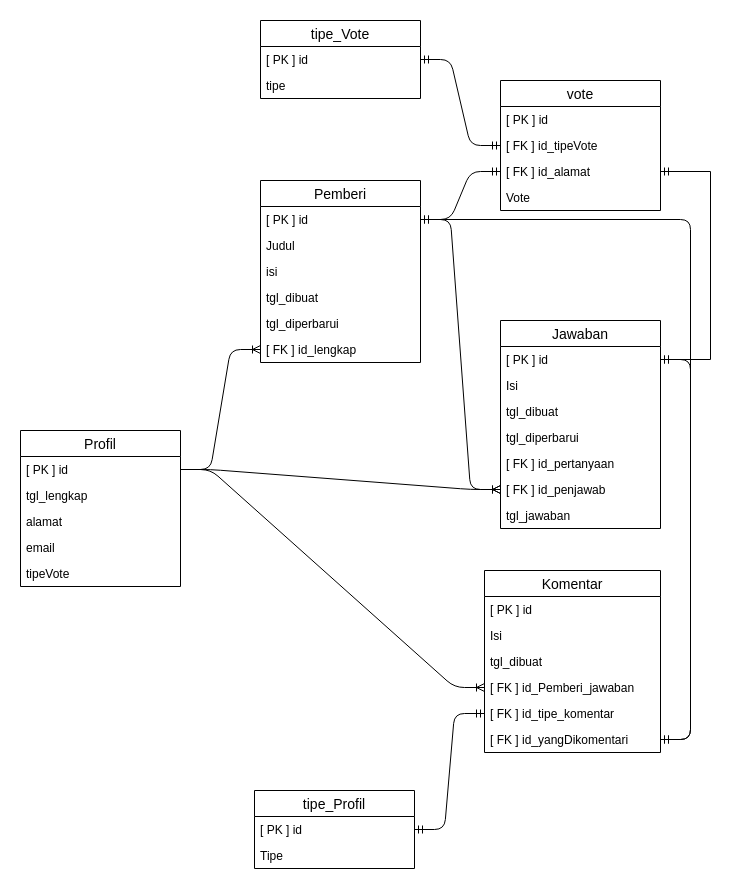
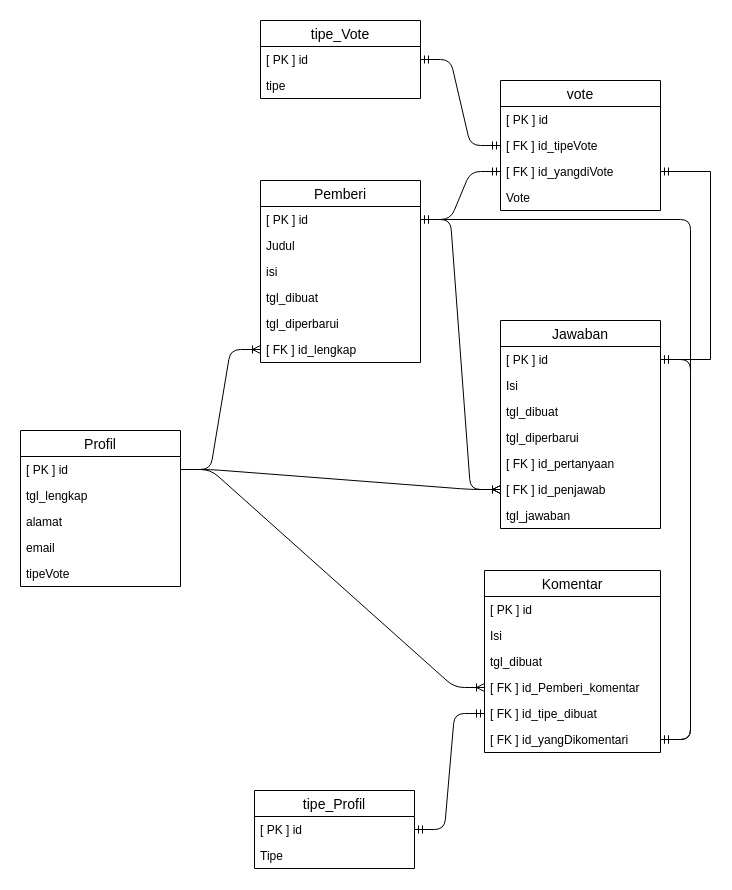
(552, 172) -> (565, 172)
(566, 688) -> (570, 688)
(559, 714) -> (551, 714)
